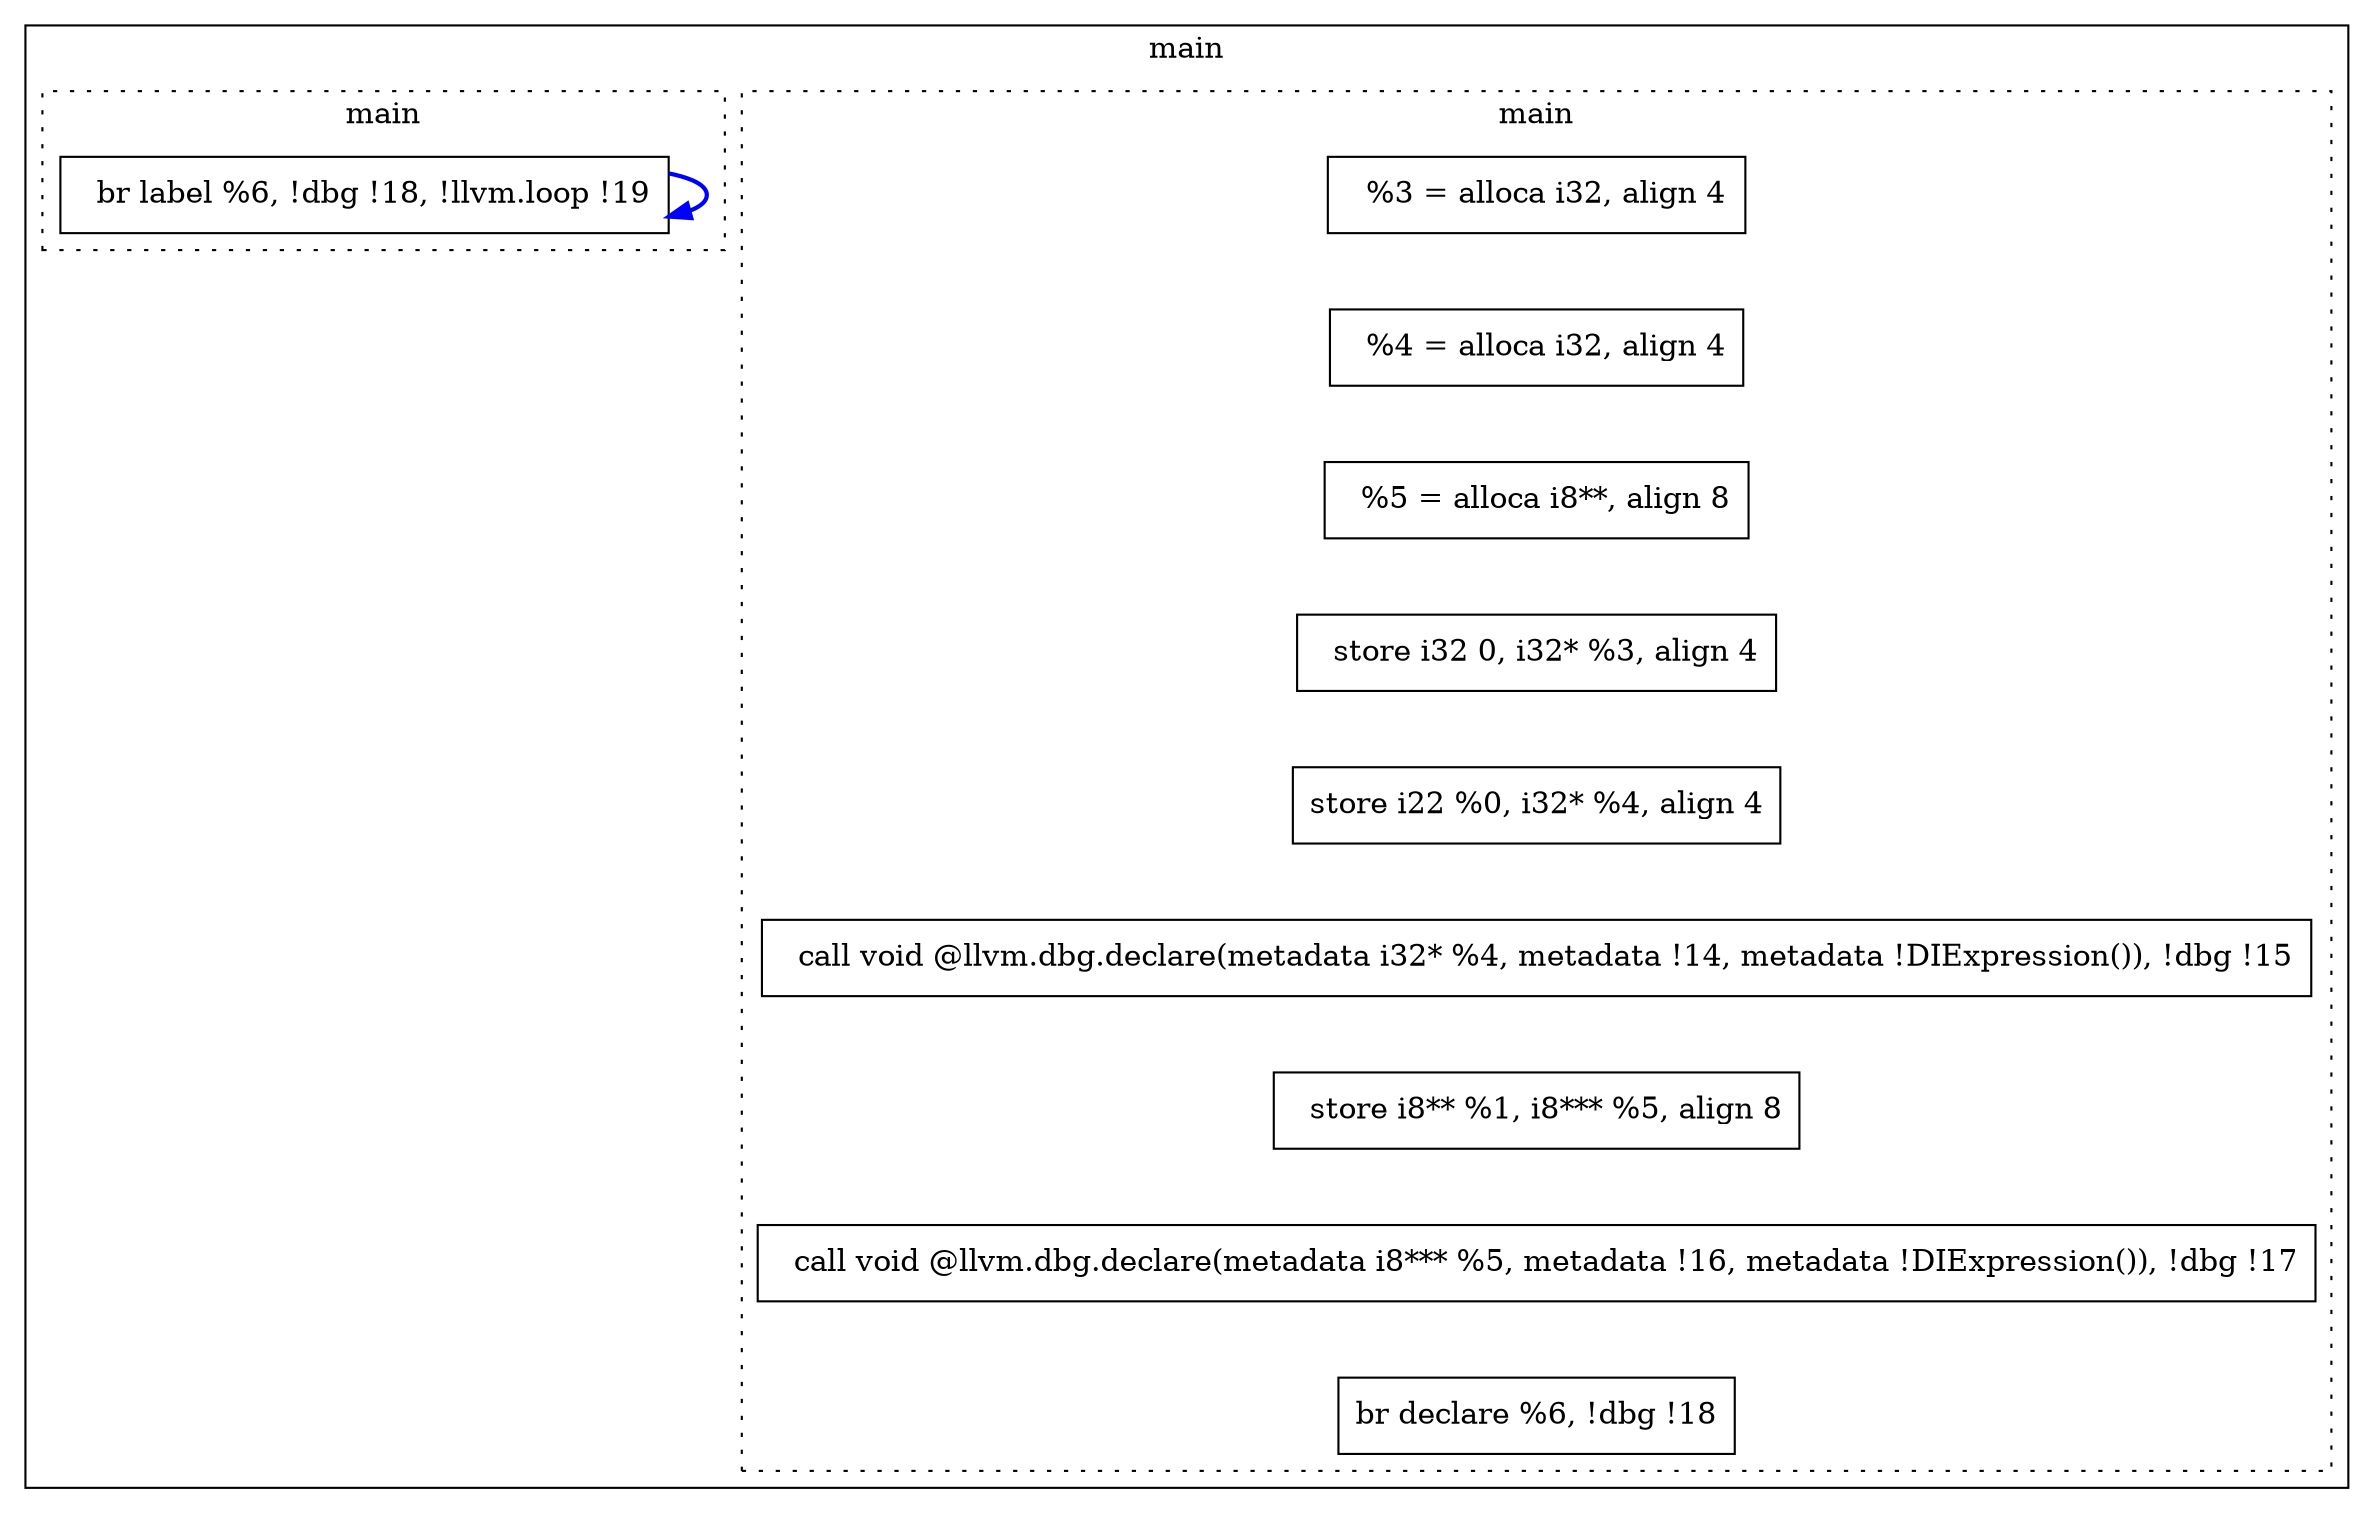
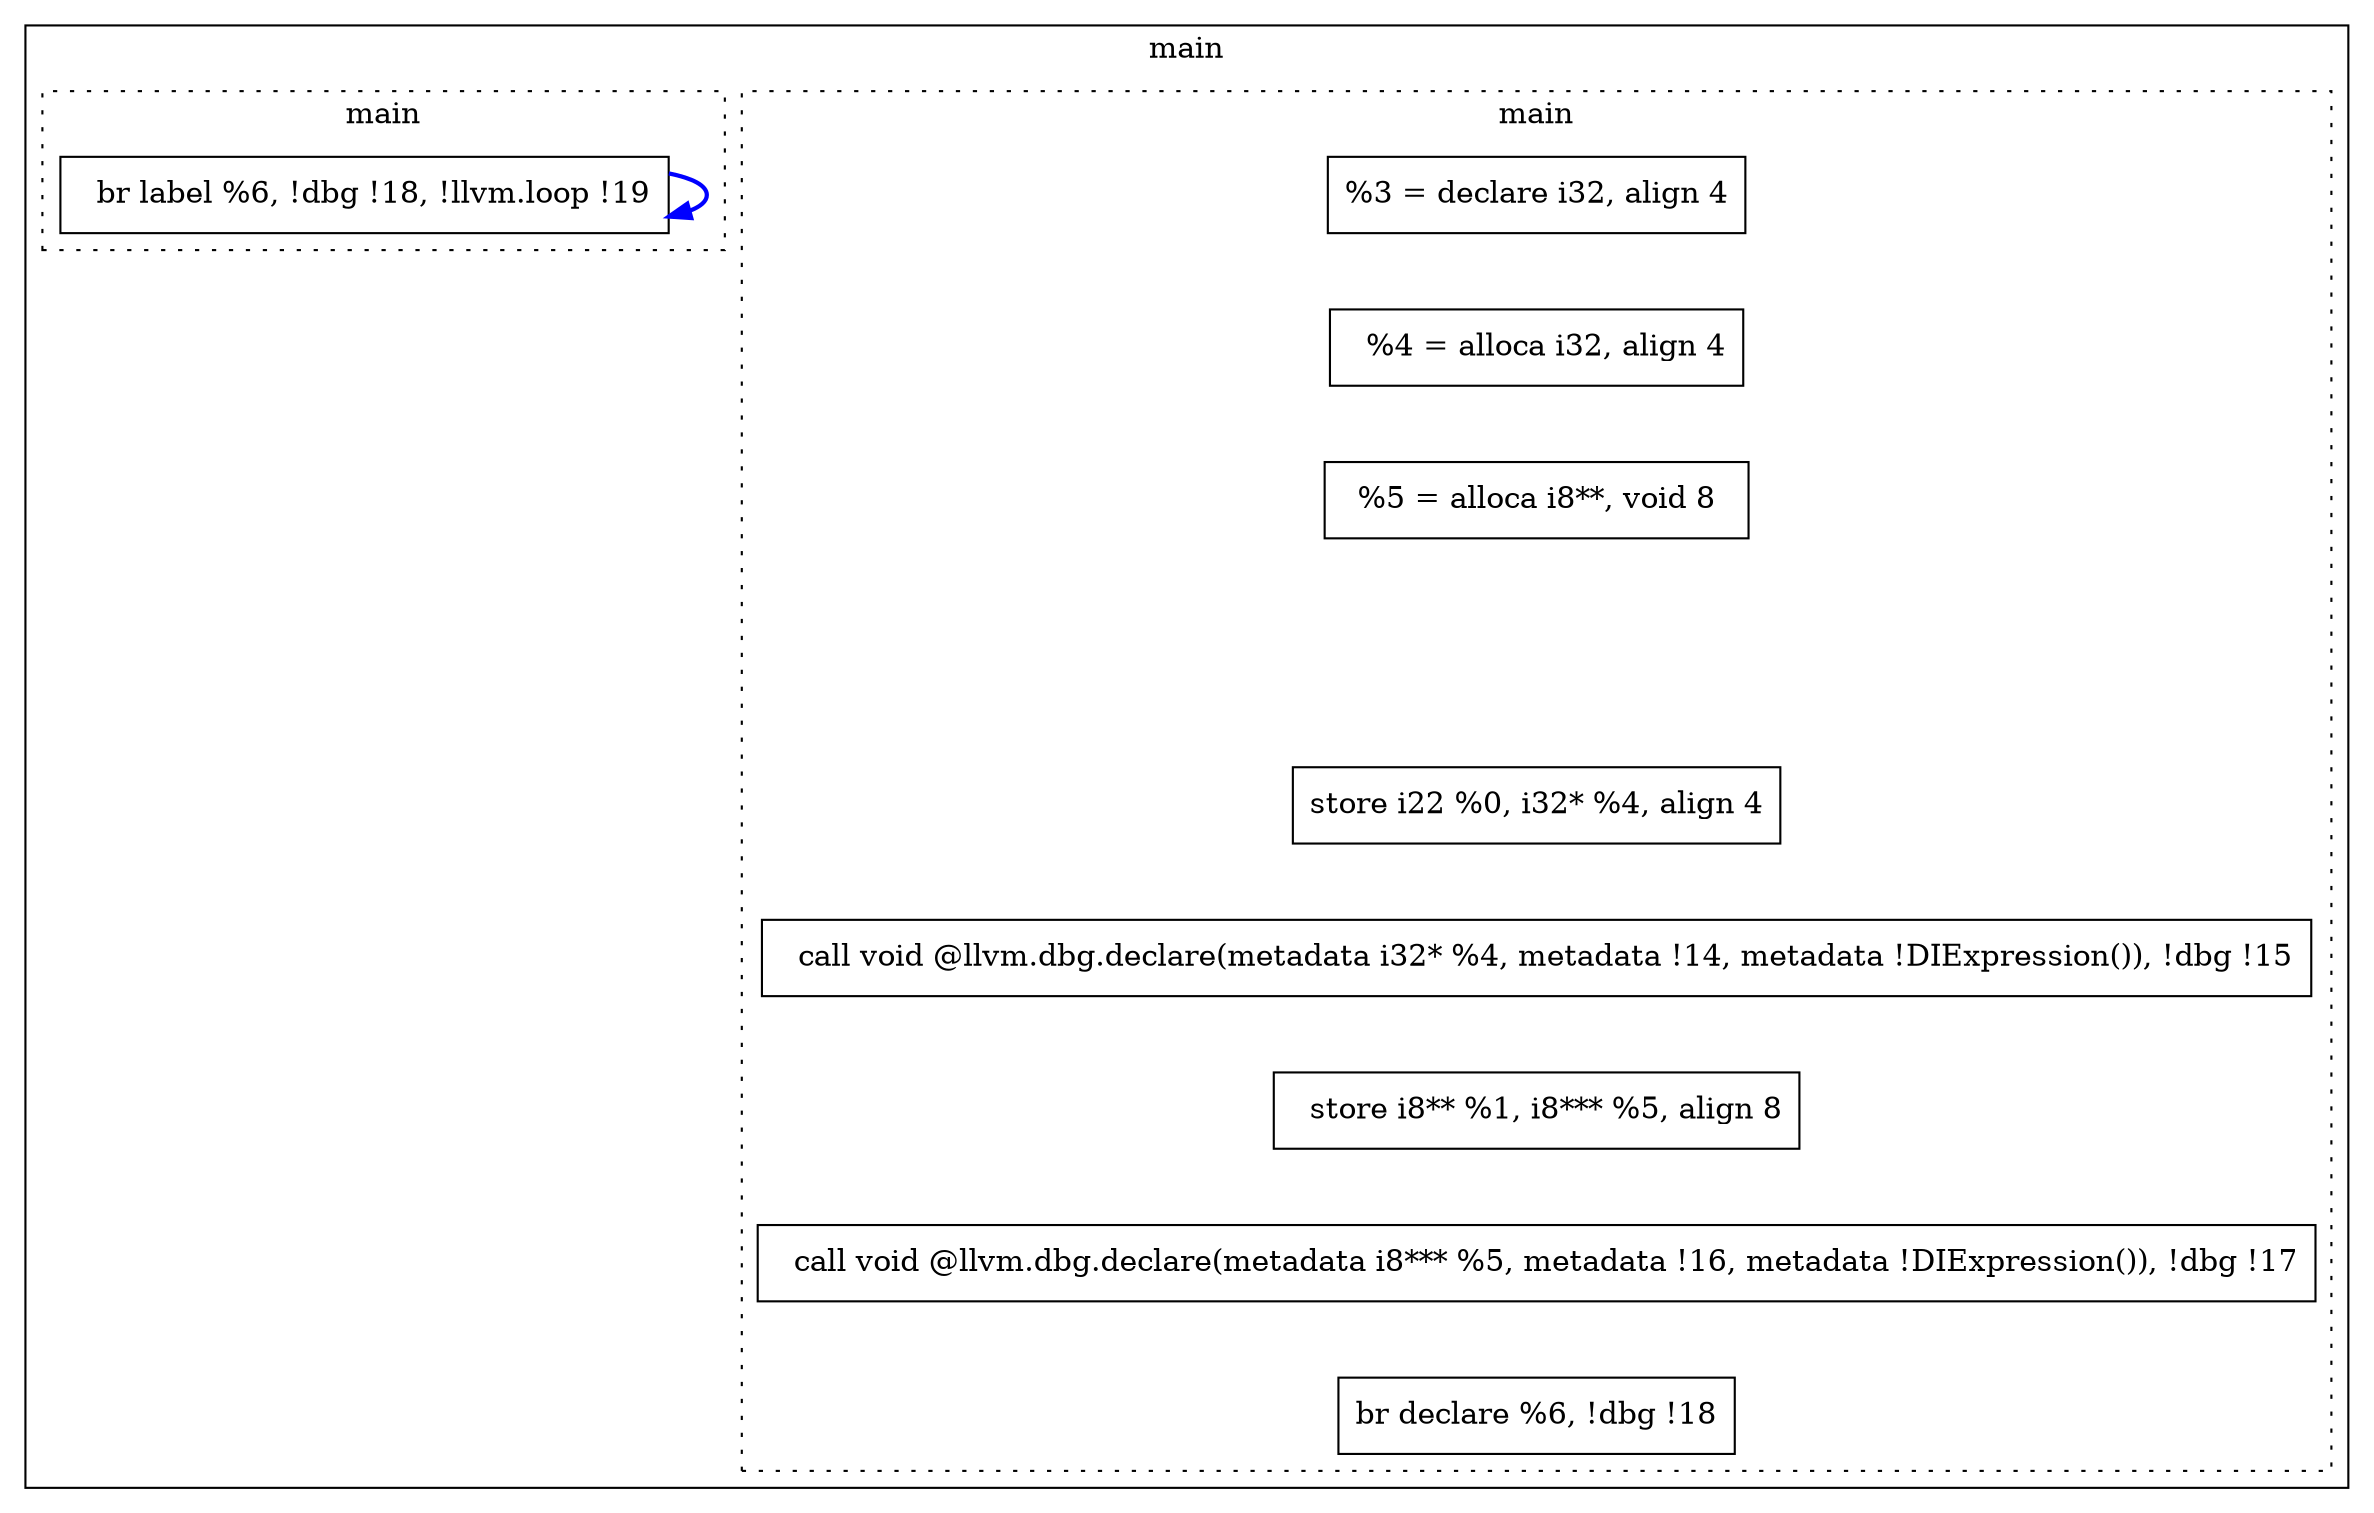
(1537, 195) -> (1537, 195)
(1537, 500) -> (1537, 500)
(1537, 653) -> none
